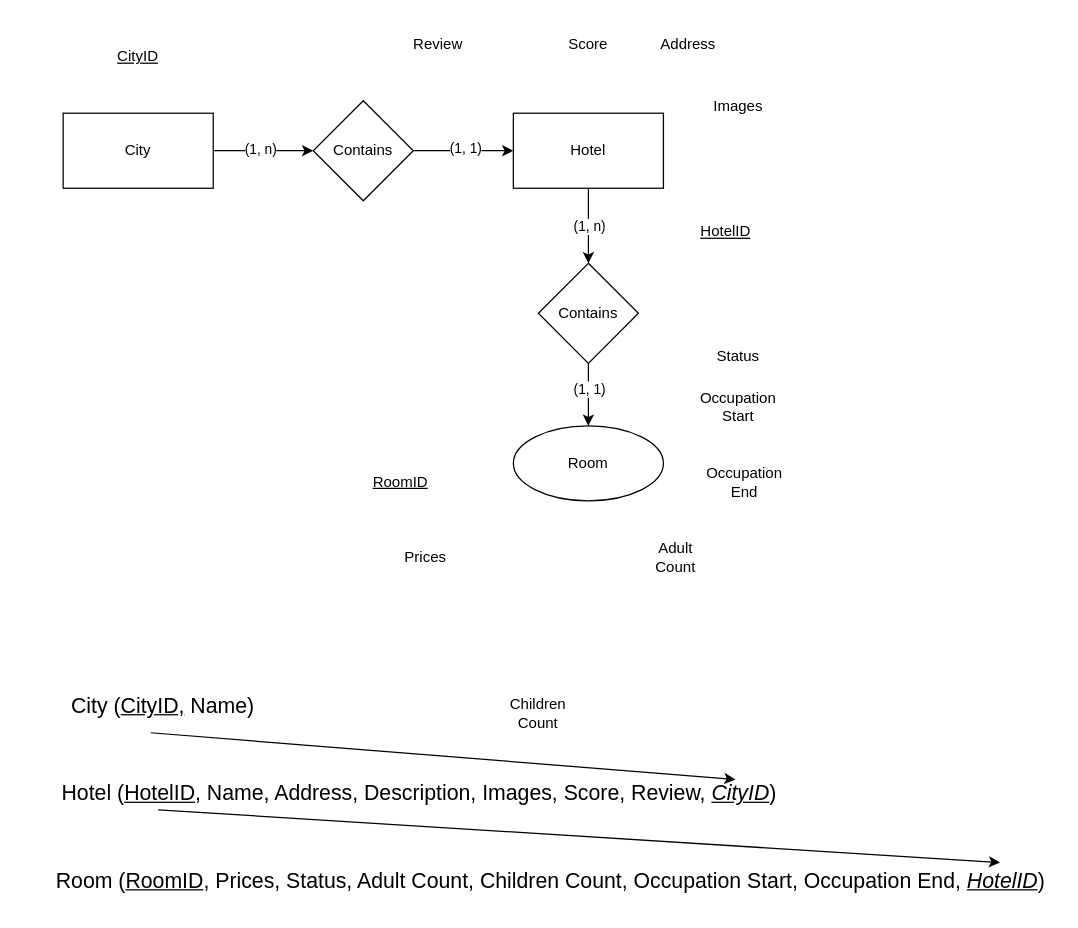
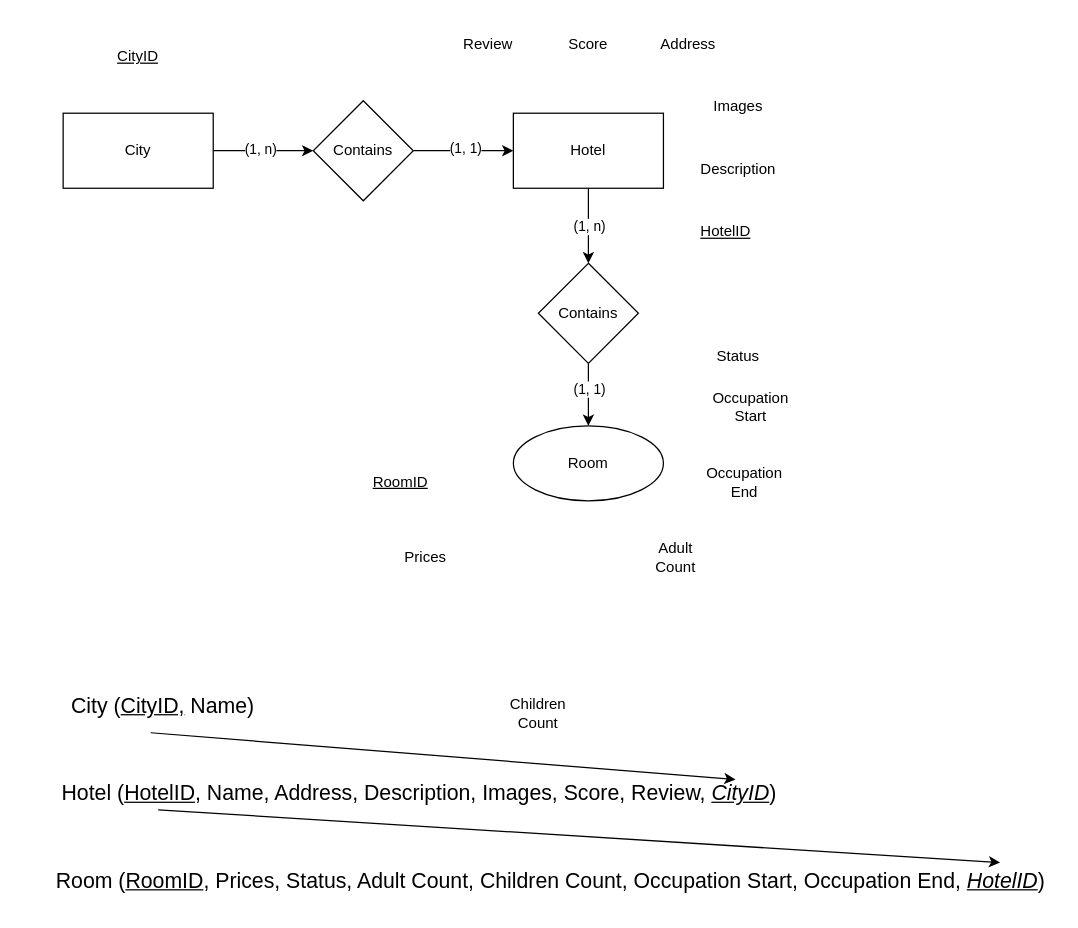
(438, 44) -> (488, 44)
none -> (738, 169)
(738, 407) -> (751, 407)
